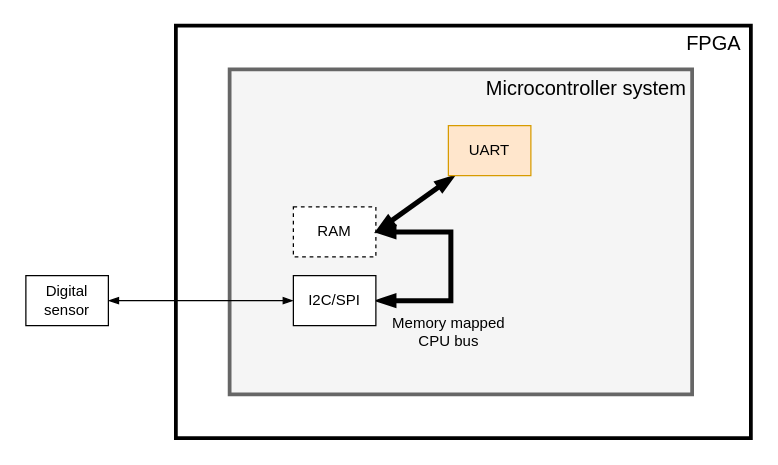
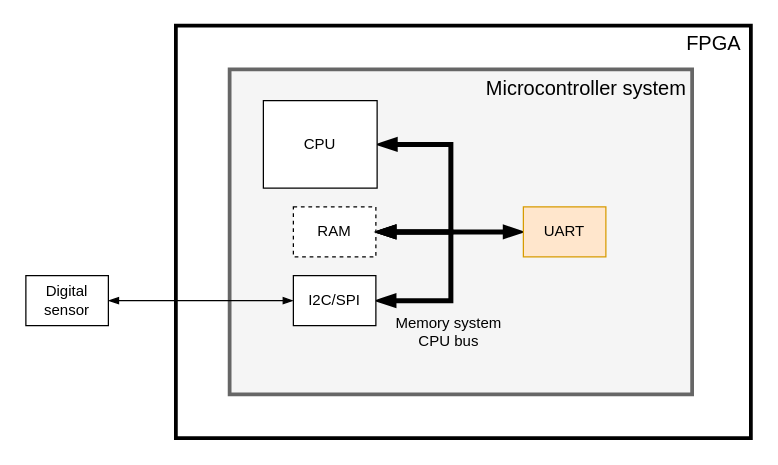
none -> (320, 144)
(489, 151) -> (564, 232)
none -> (451, 158)
(449, 332) -> (449, 332)
